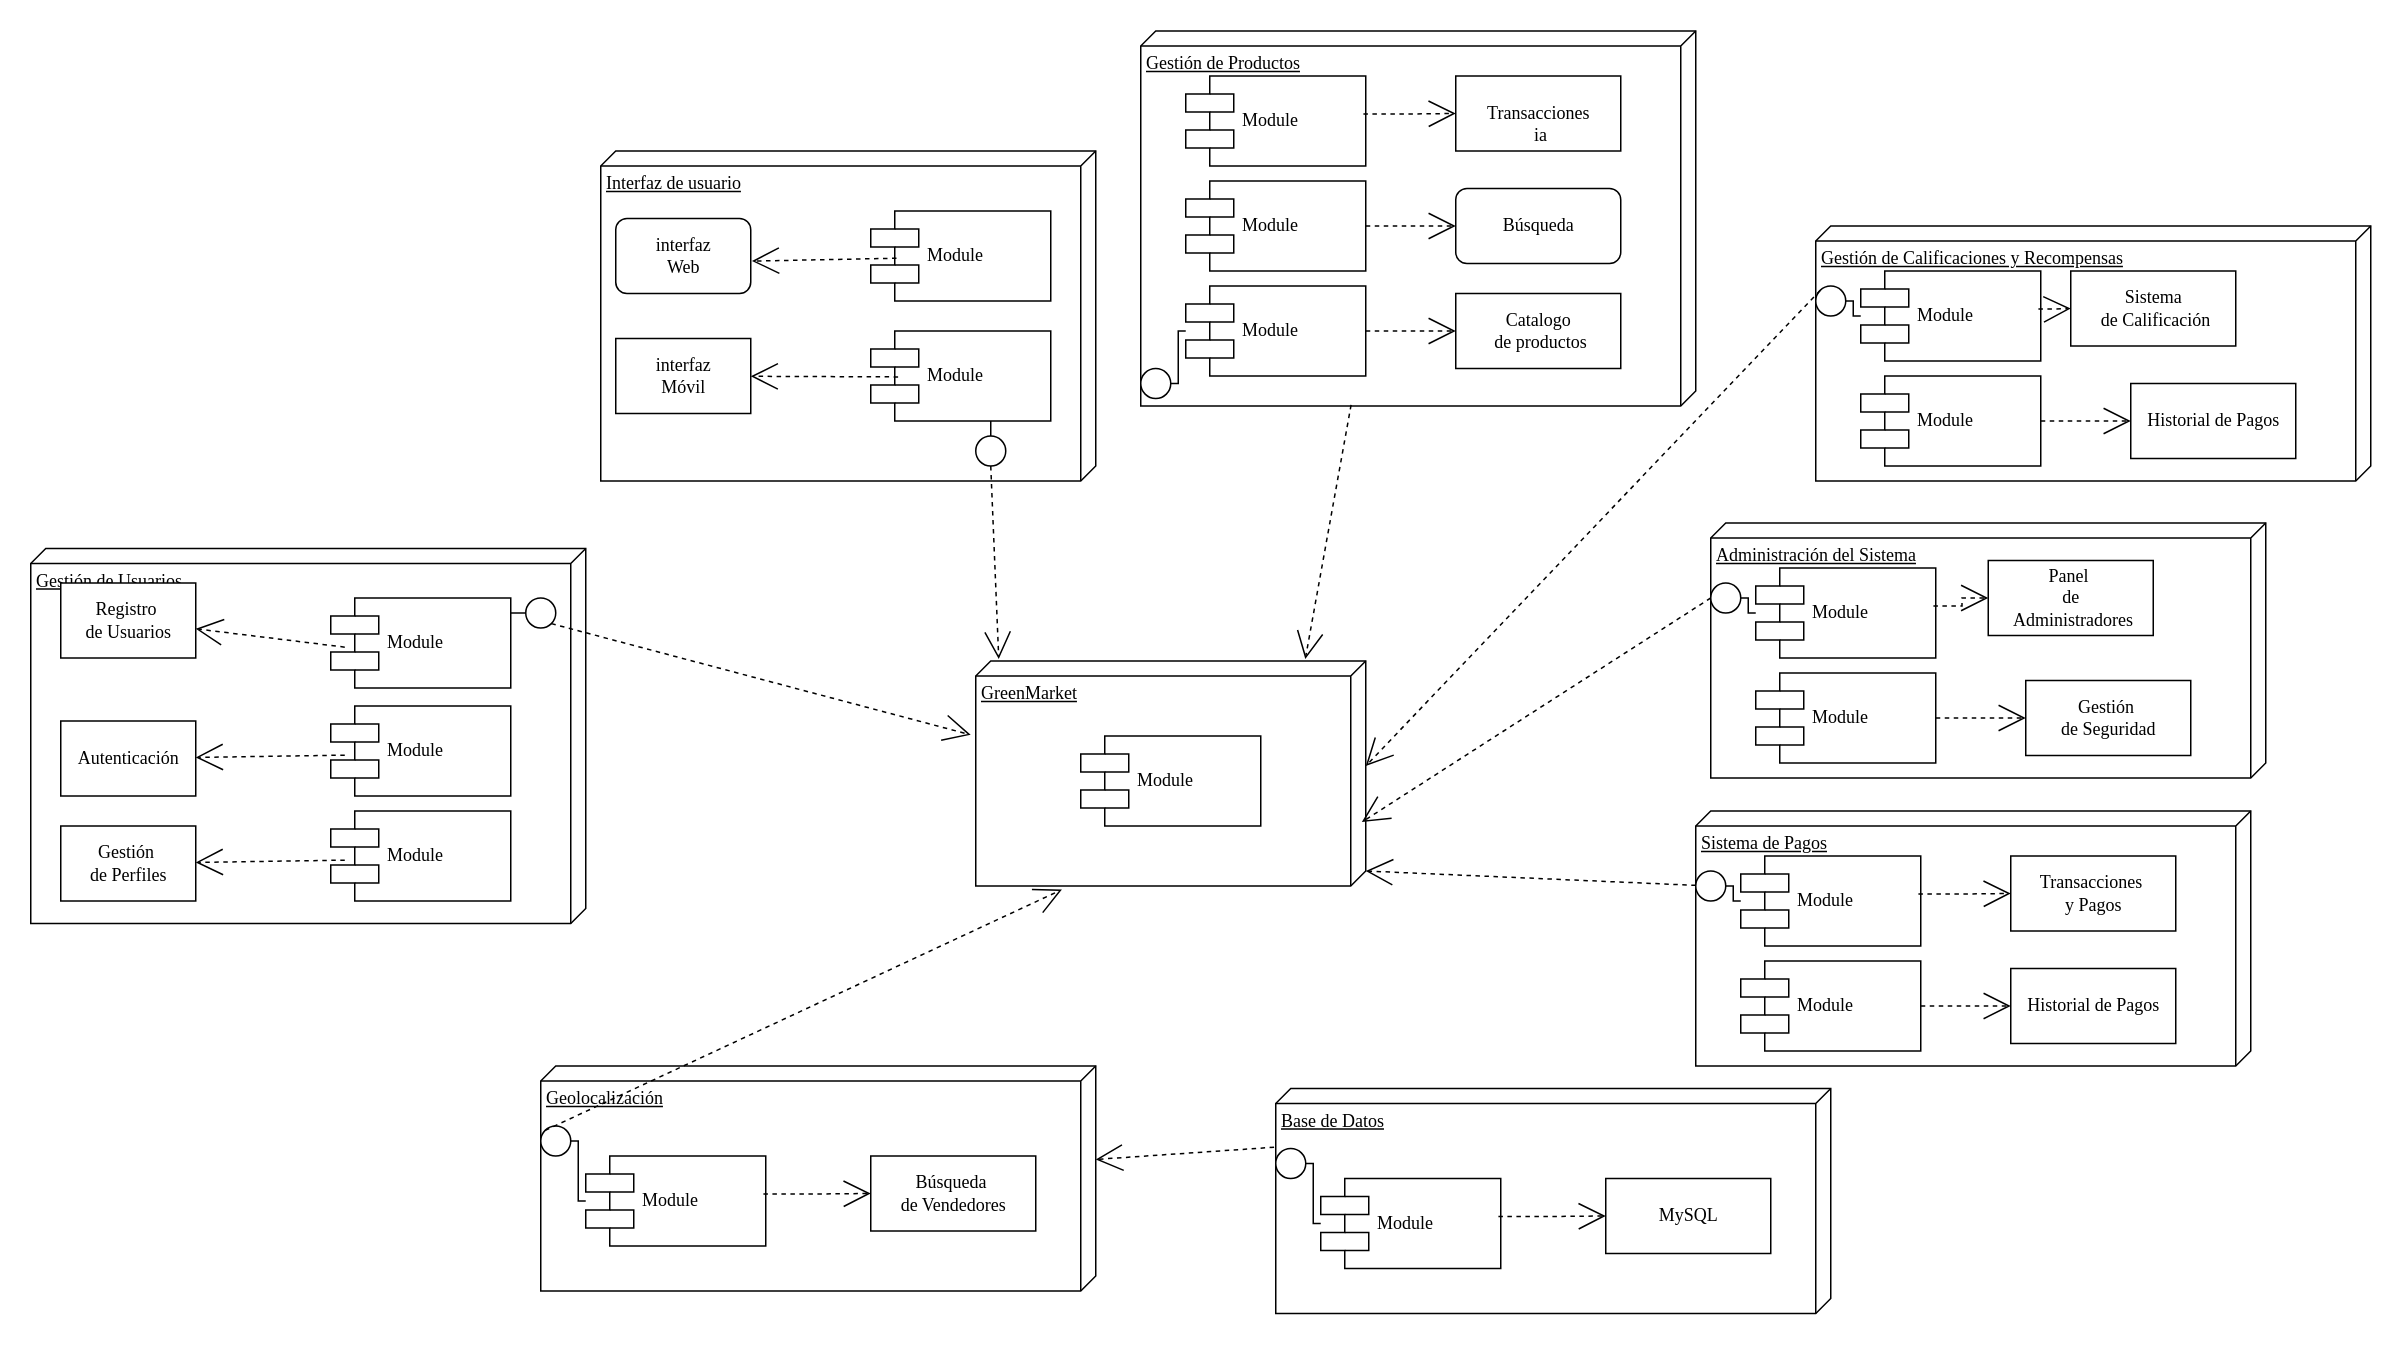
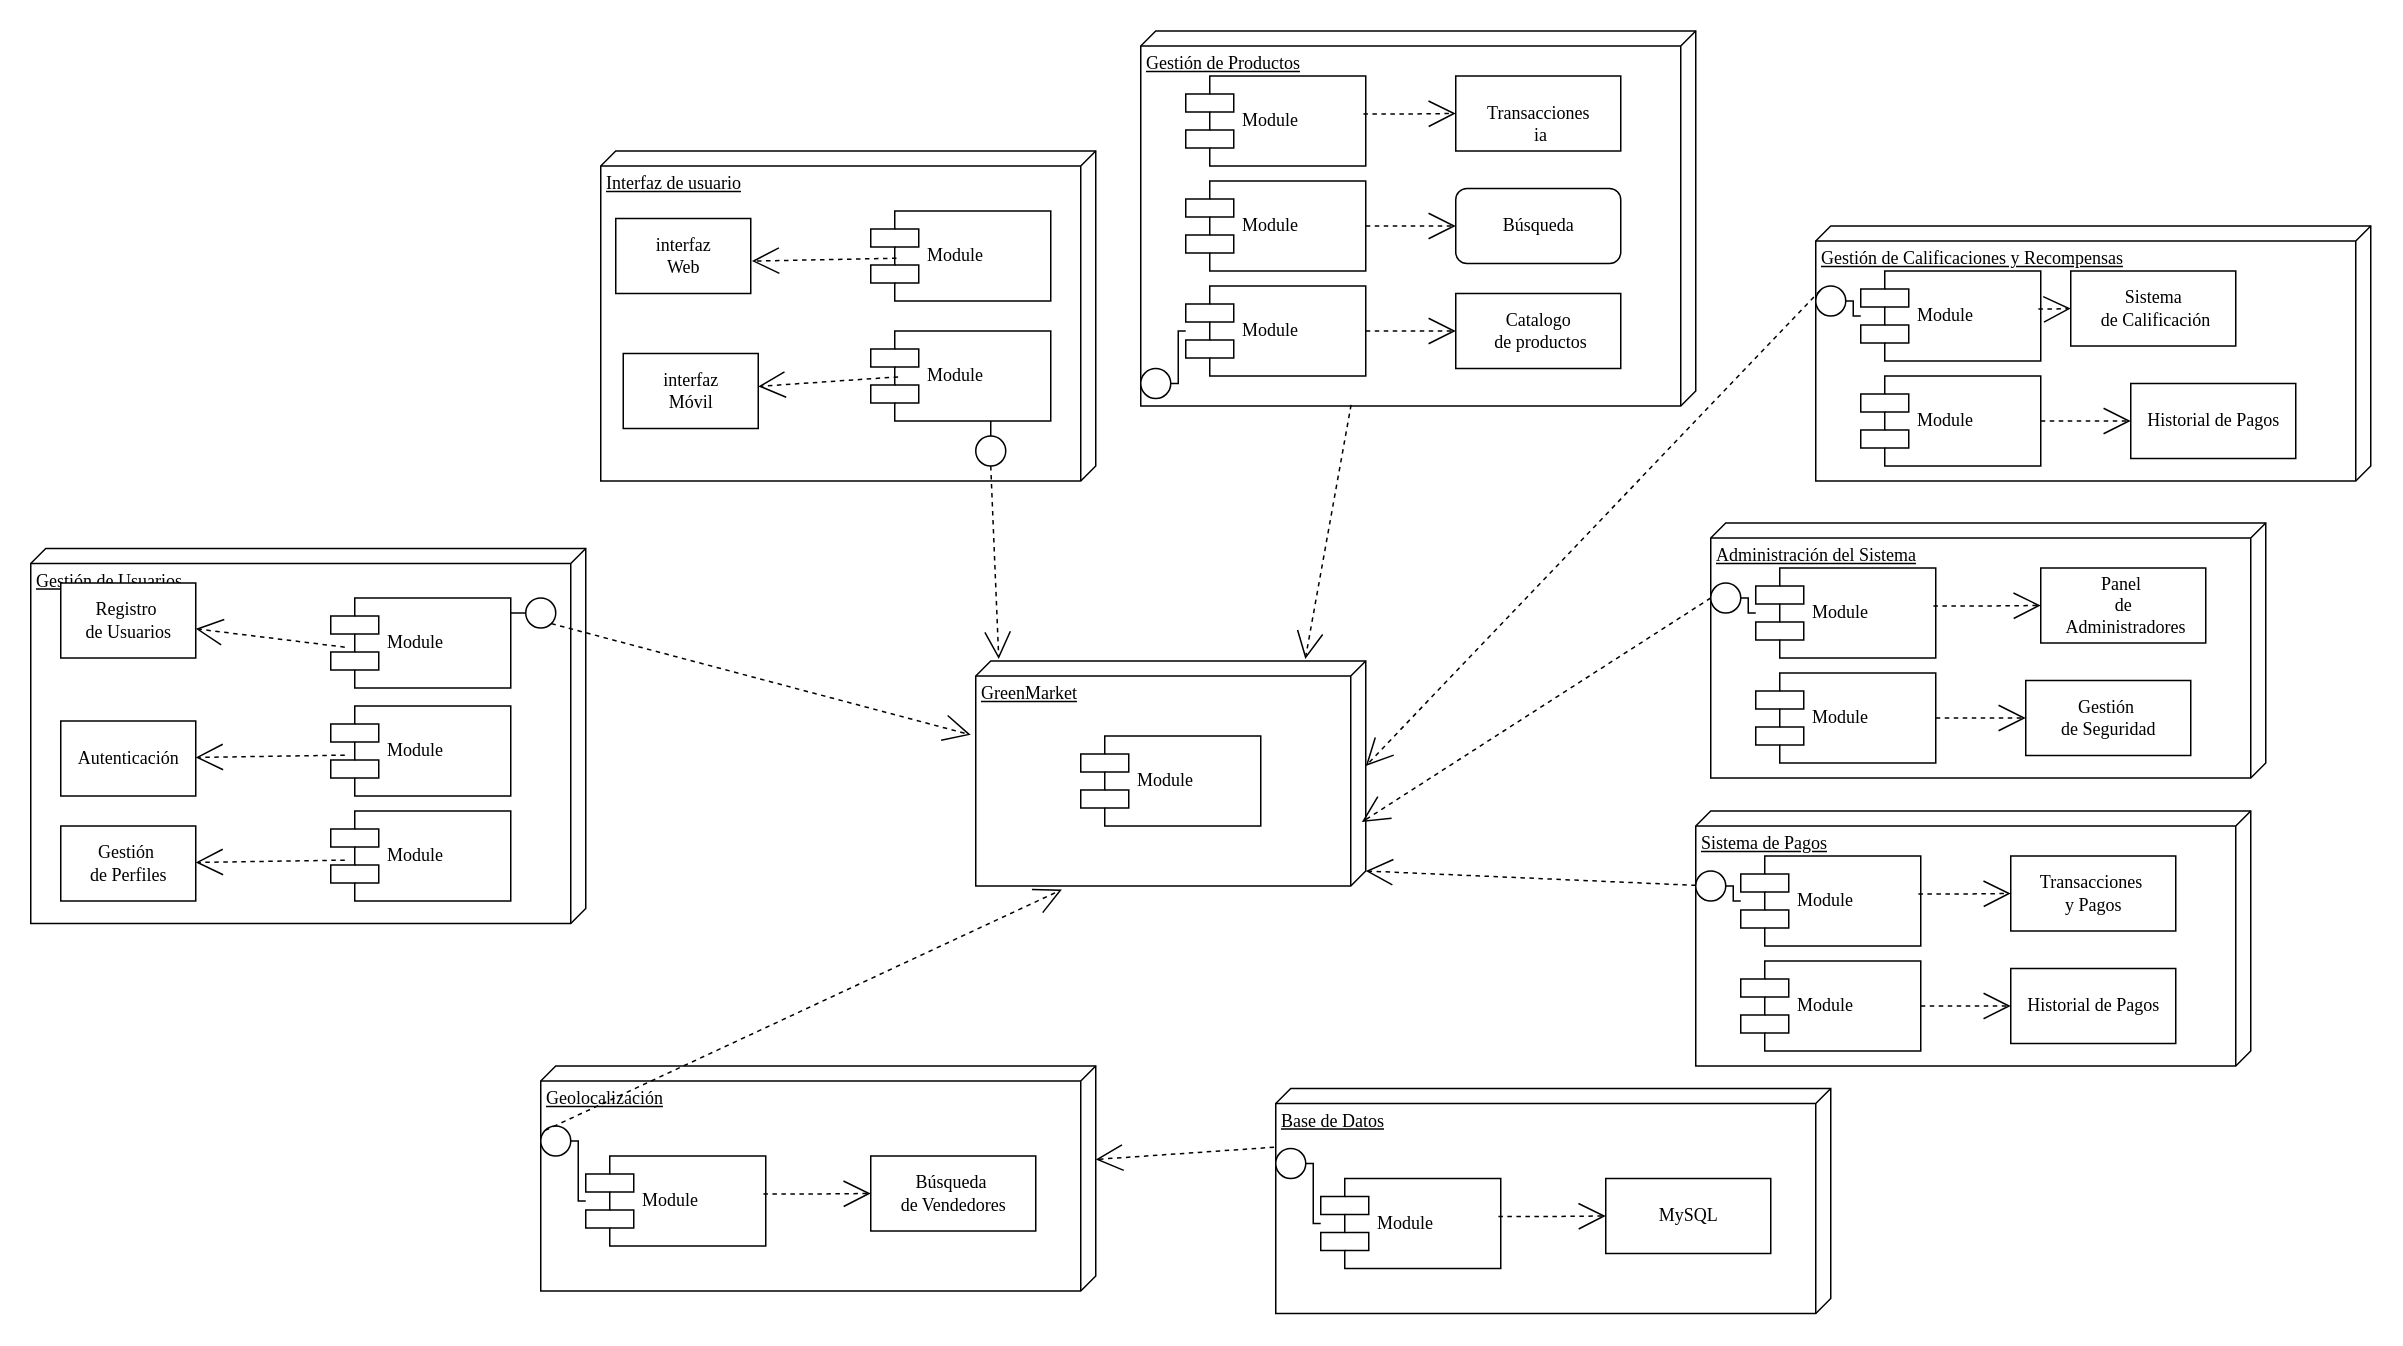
(683, 256) -> (683, 256)
(683, 376) -> (691, 391)
(2071, 598) -> (2123, 605)
